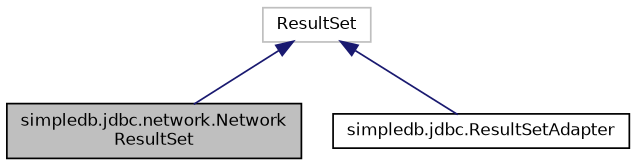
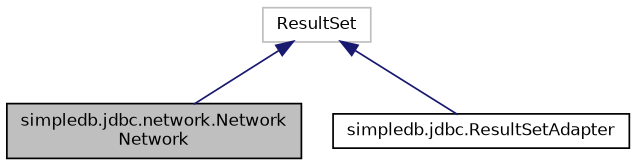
(154, 131) -> (154, 131)
